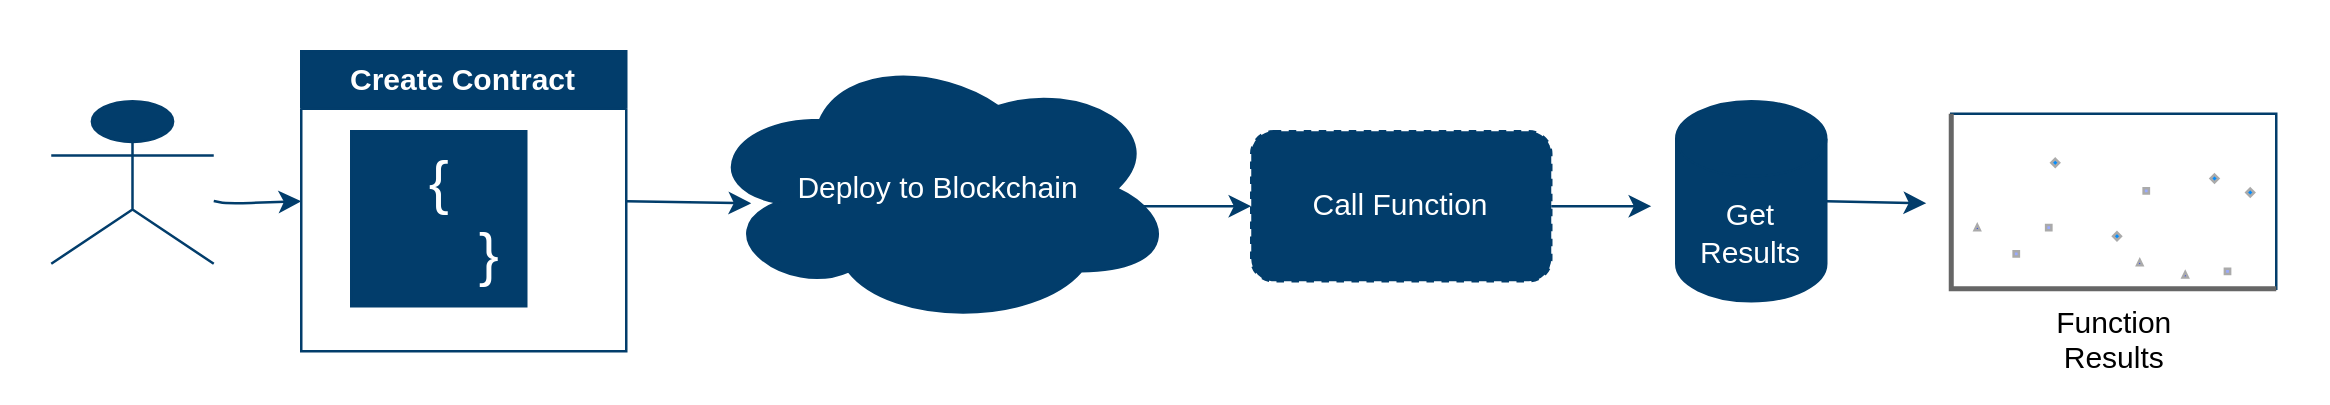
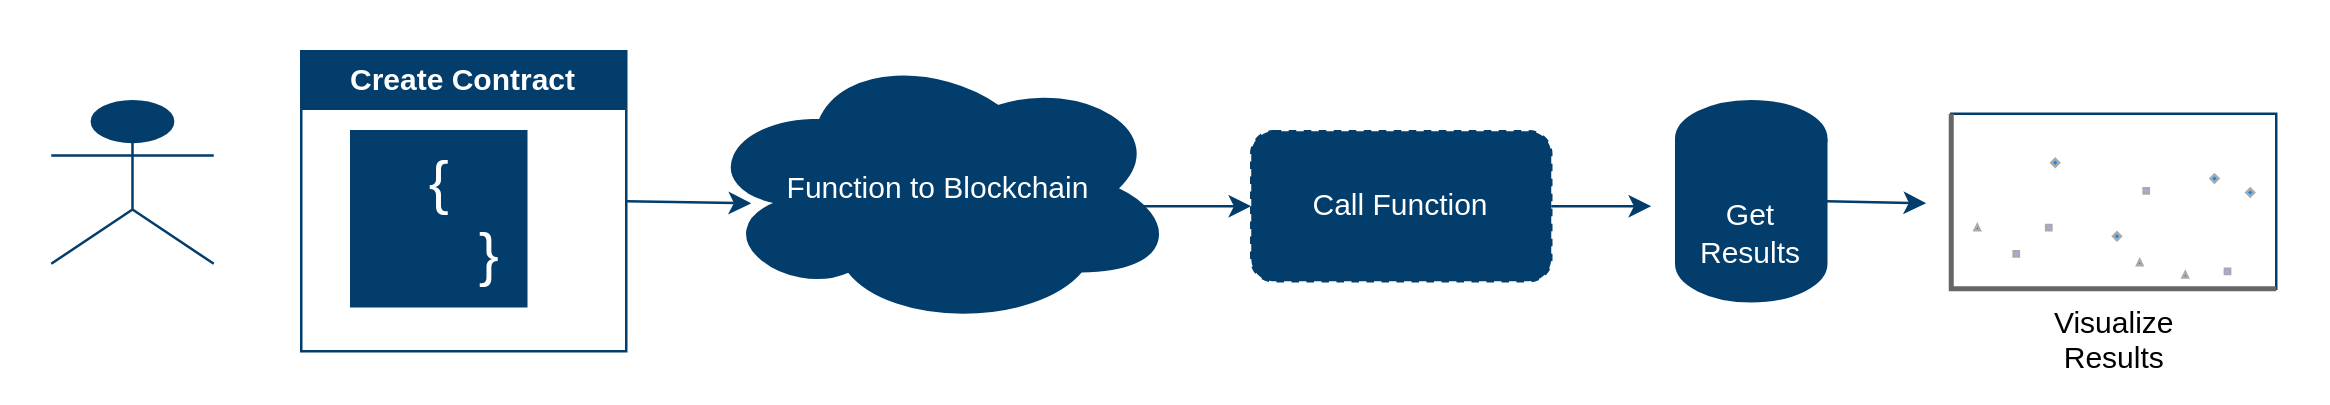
(939, 189) -> (939, 189)
(252, 203) -> none
(2115, 324) -> (2115, 324)
